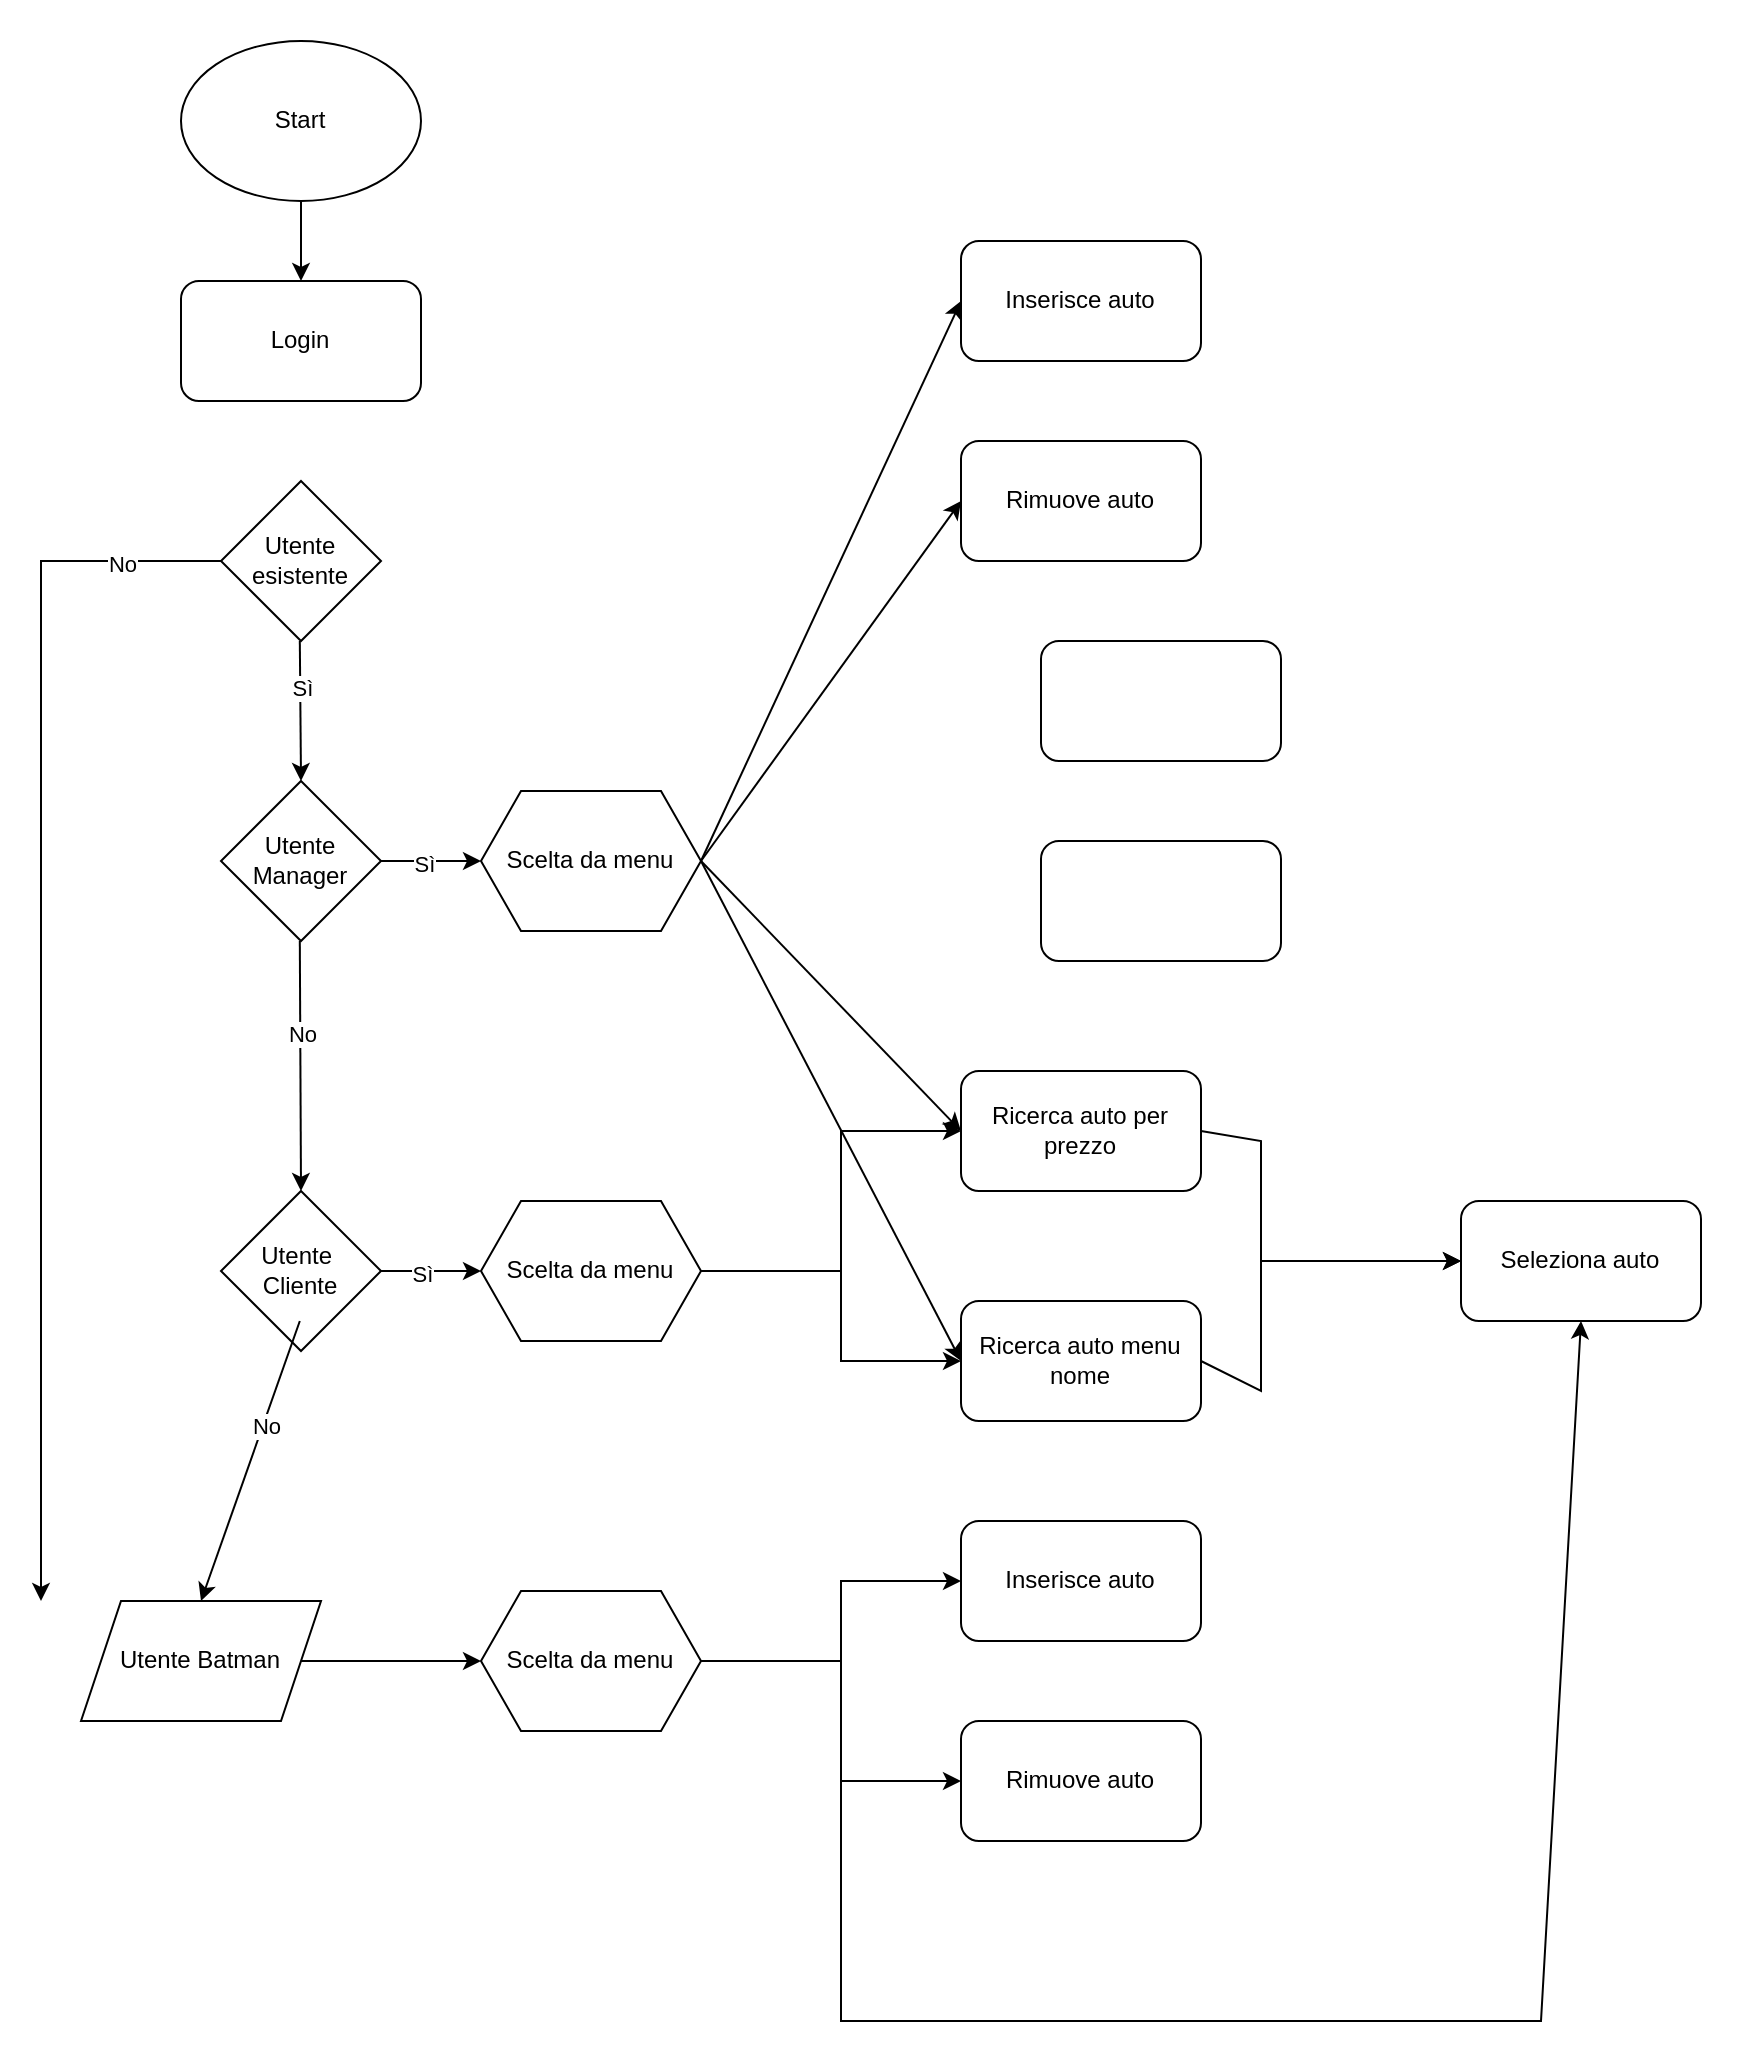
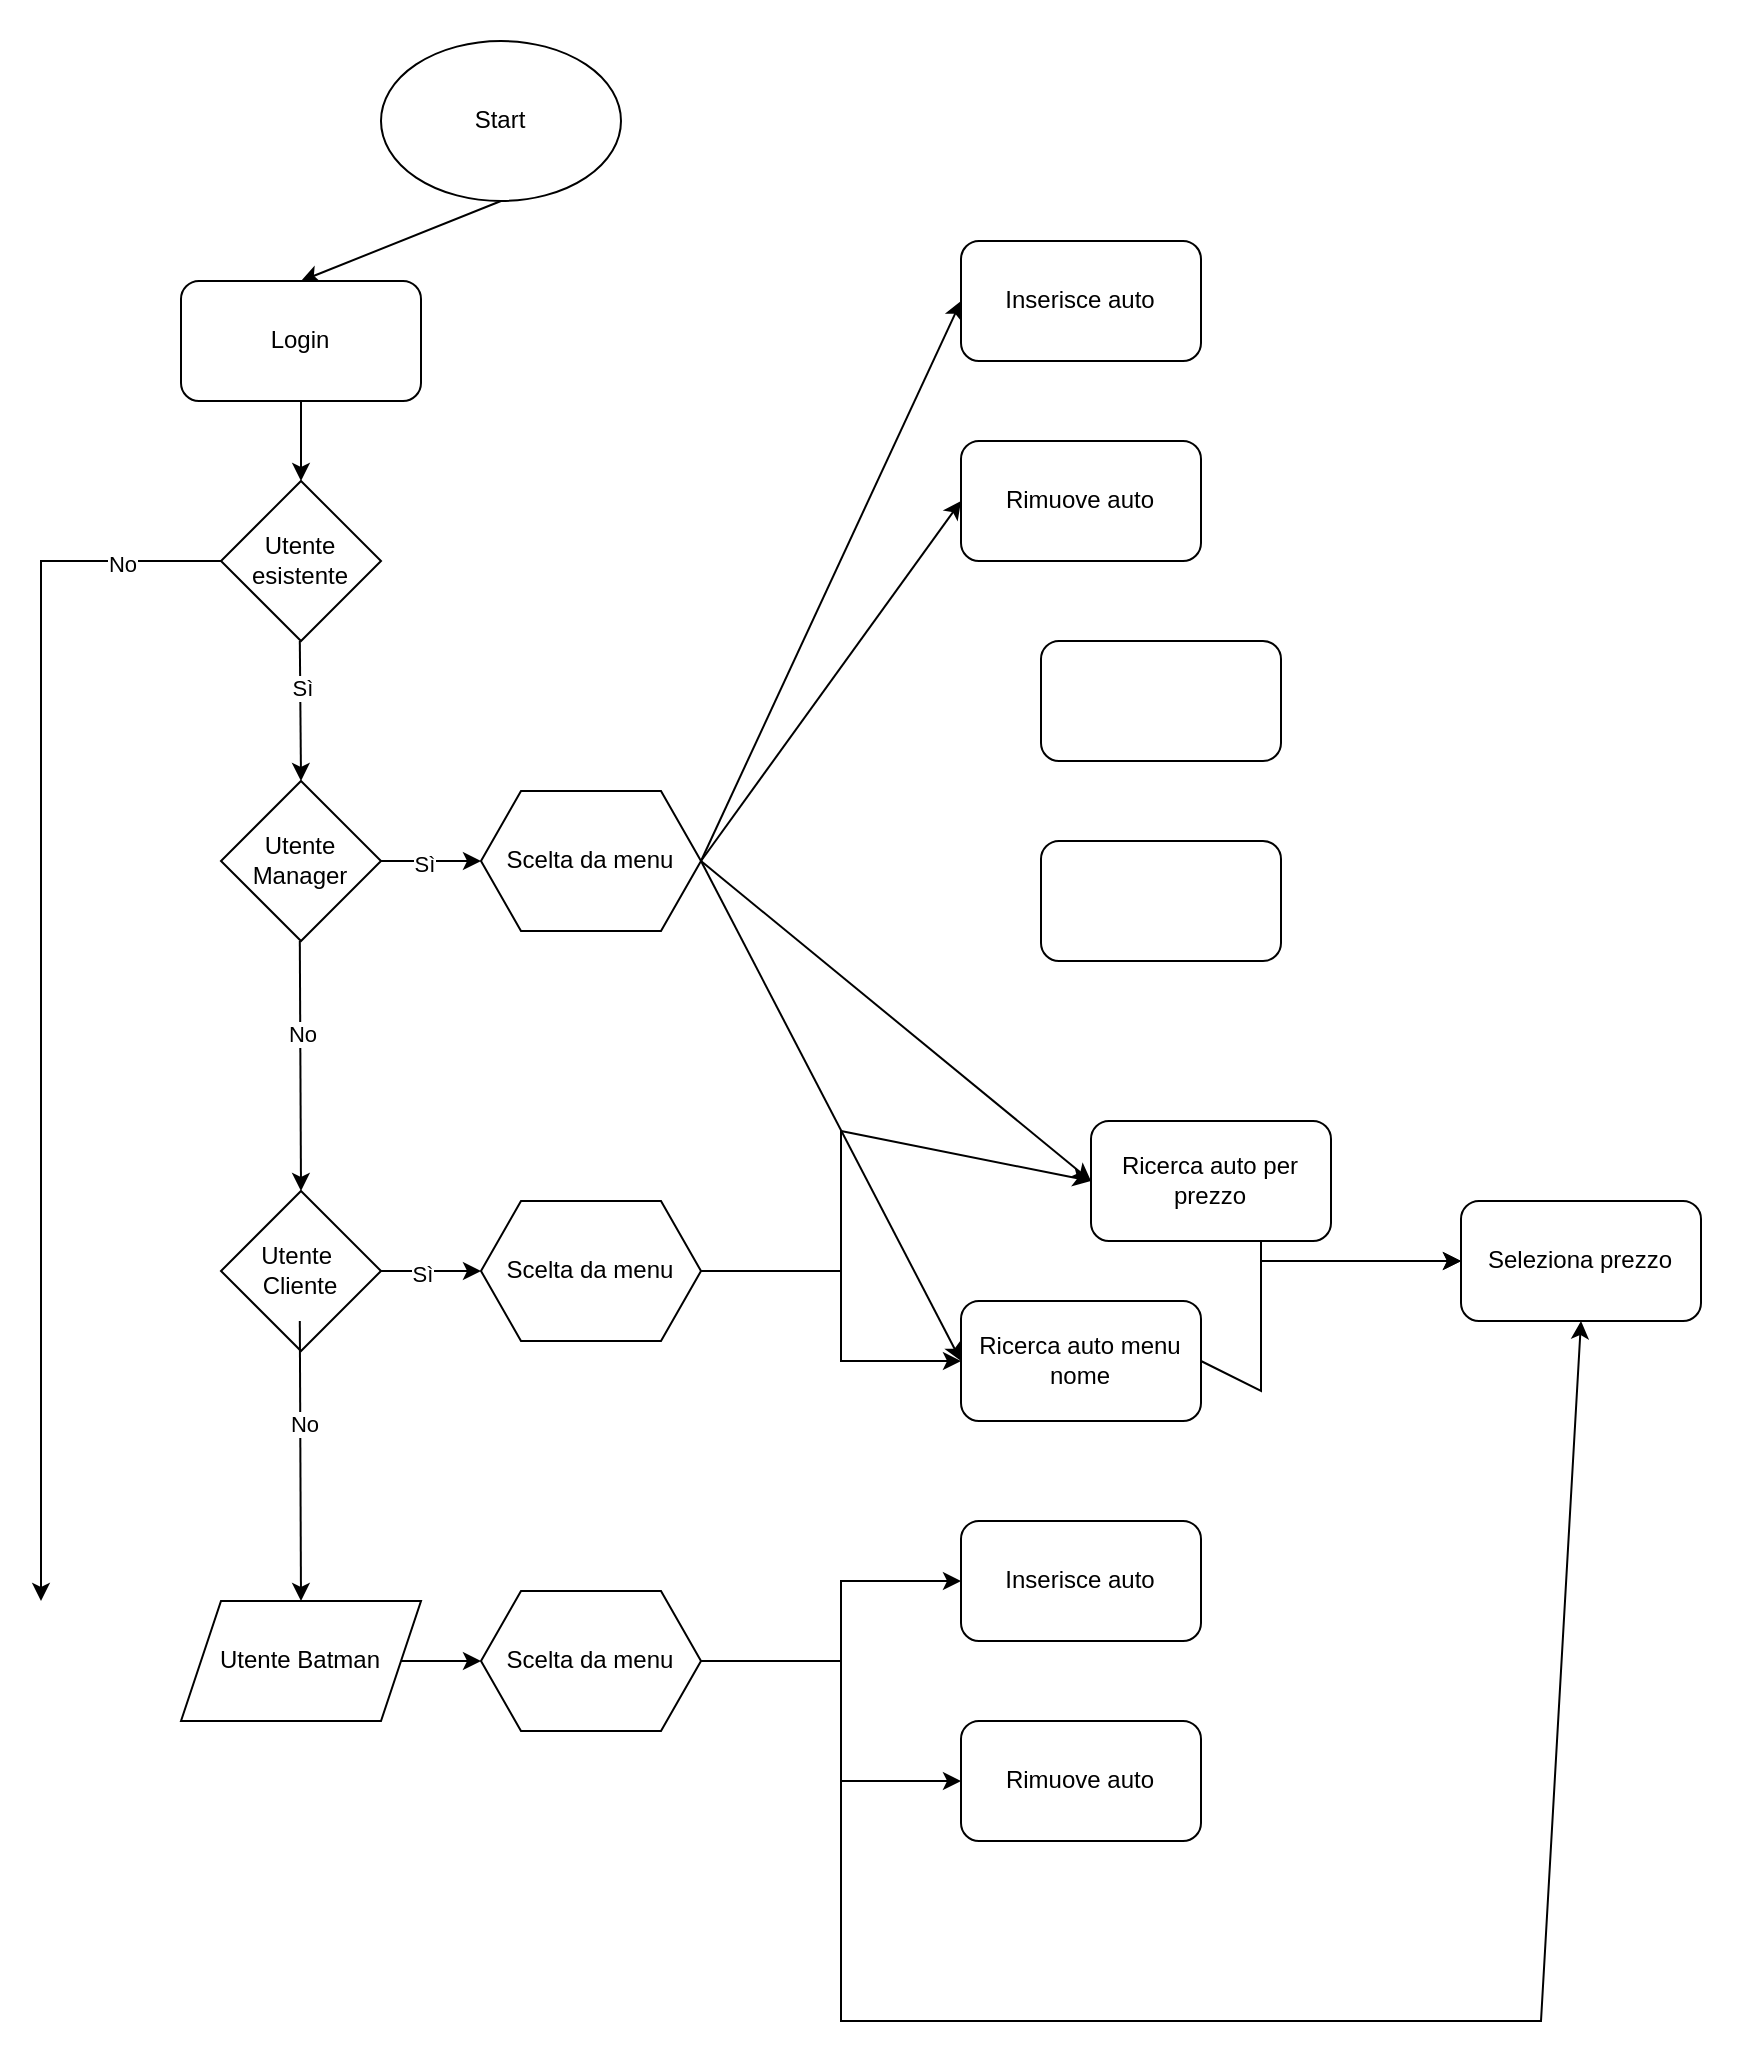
(301, 121) -> (501, 121)
none -> (301, 434)
(1081, 1131) -> (1211, 1181)
(1581, 1261) -> (1581, 1261)
(201, 1661) -> (301, 1661)
